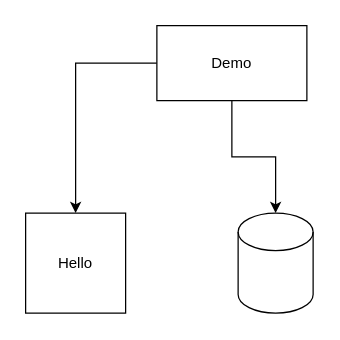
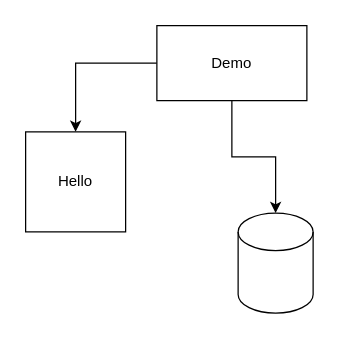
(76, 263) -> (76, 182)
